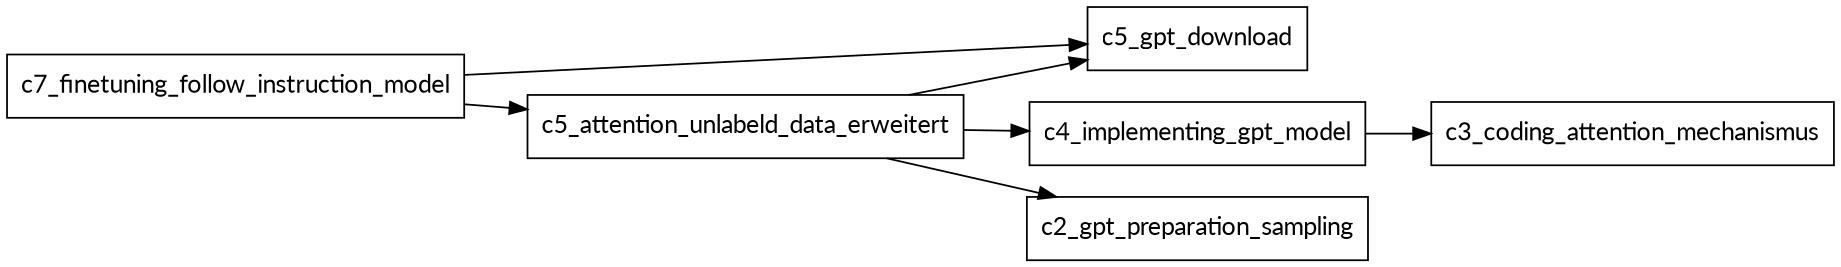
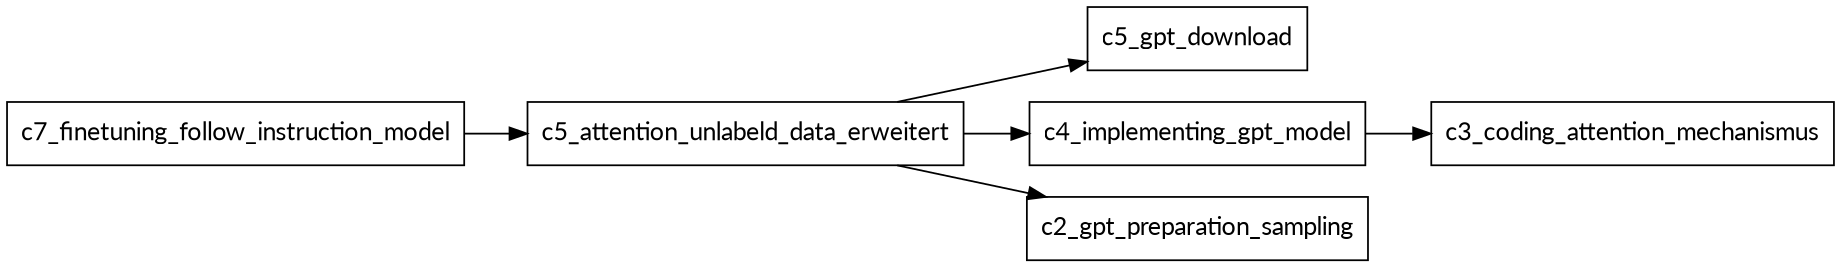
(767, 60) -> none
